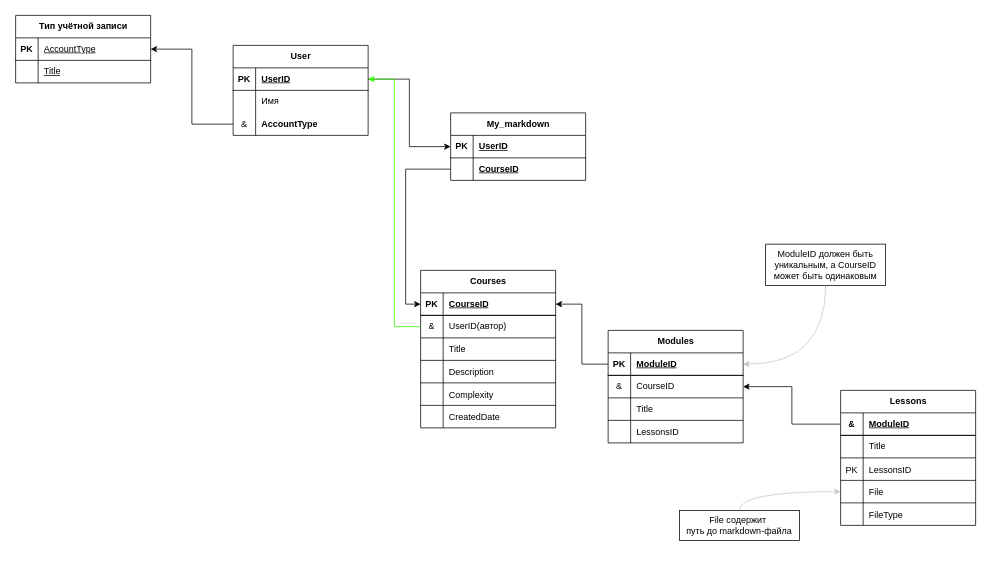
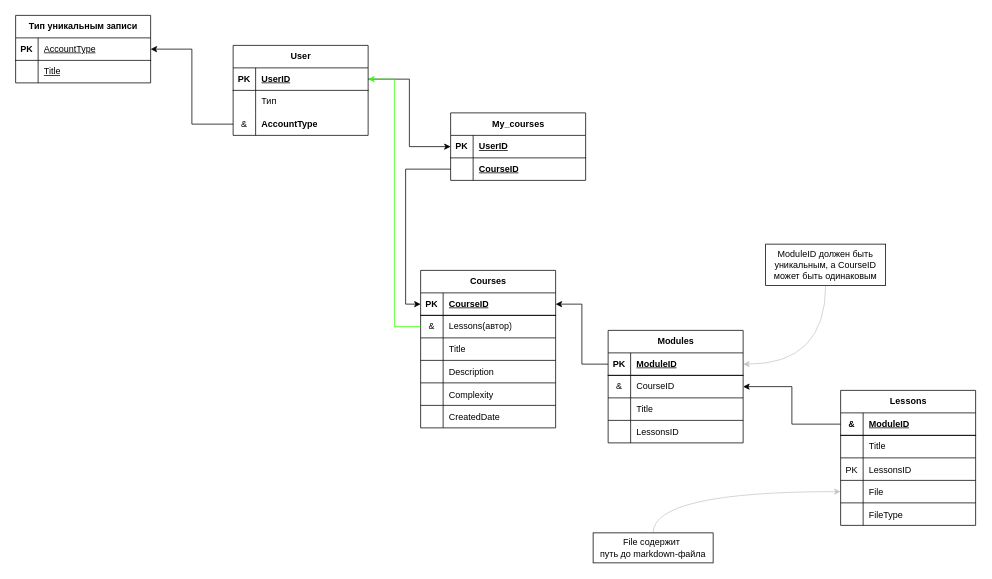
(83, 27) -> (83, 27)
(269, 102) -> (269, 102)
(518, 124) -> (518, 124)
(482, 327) -> (484, 327)
(739, 525) -> (653, 548)
